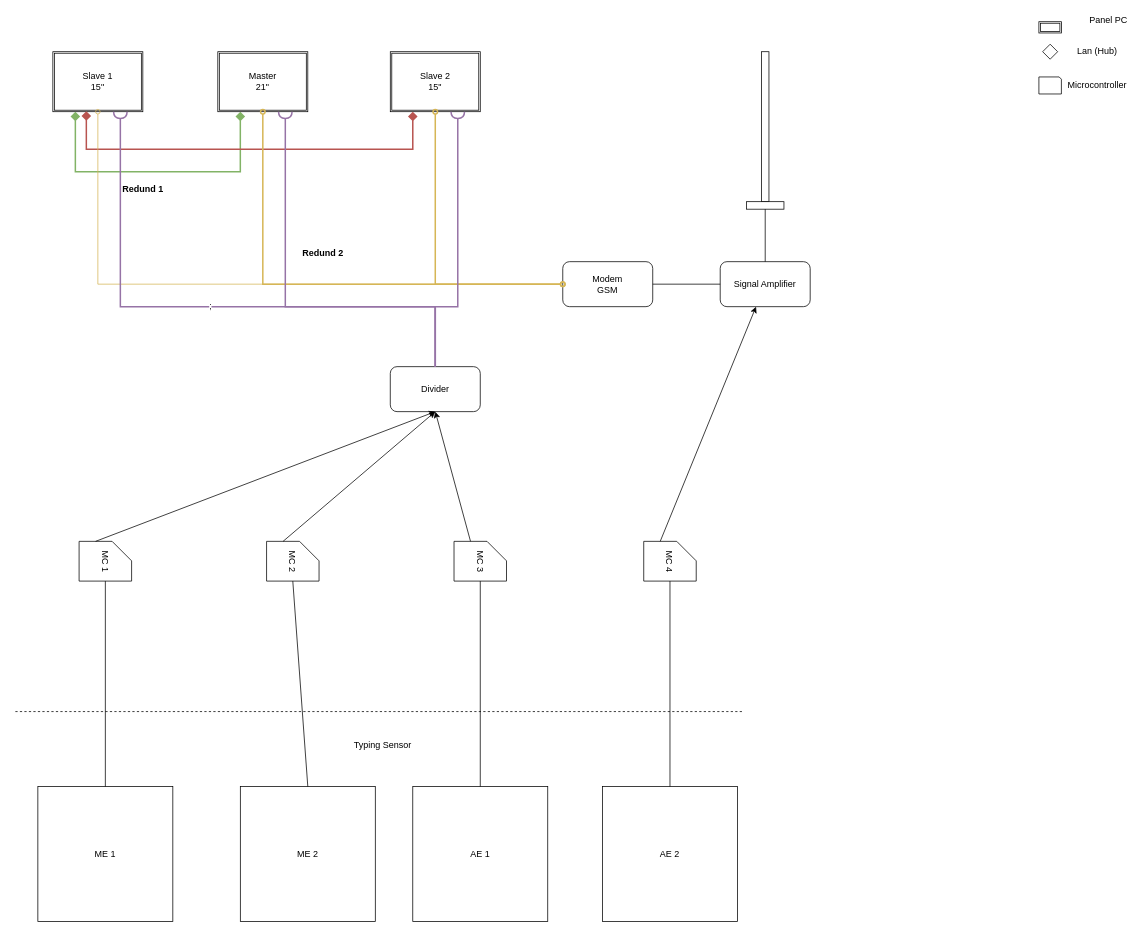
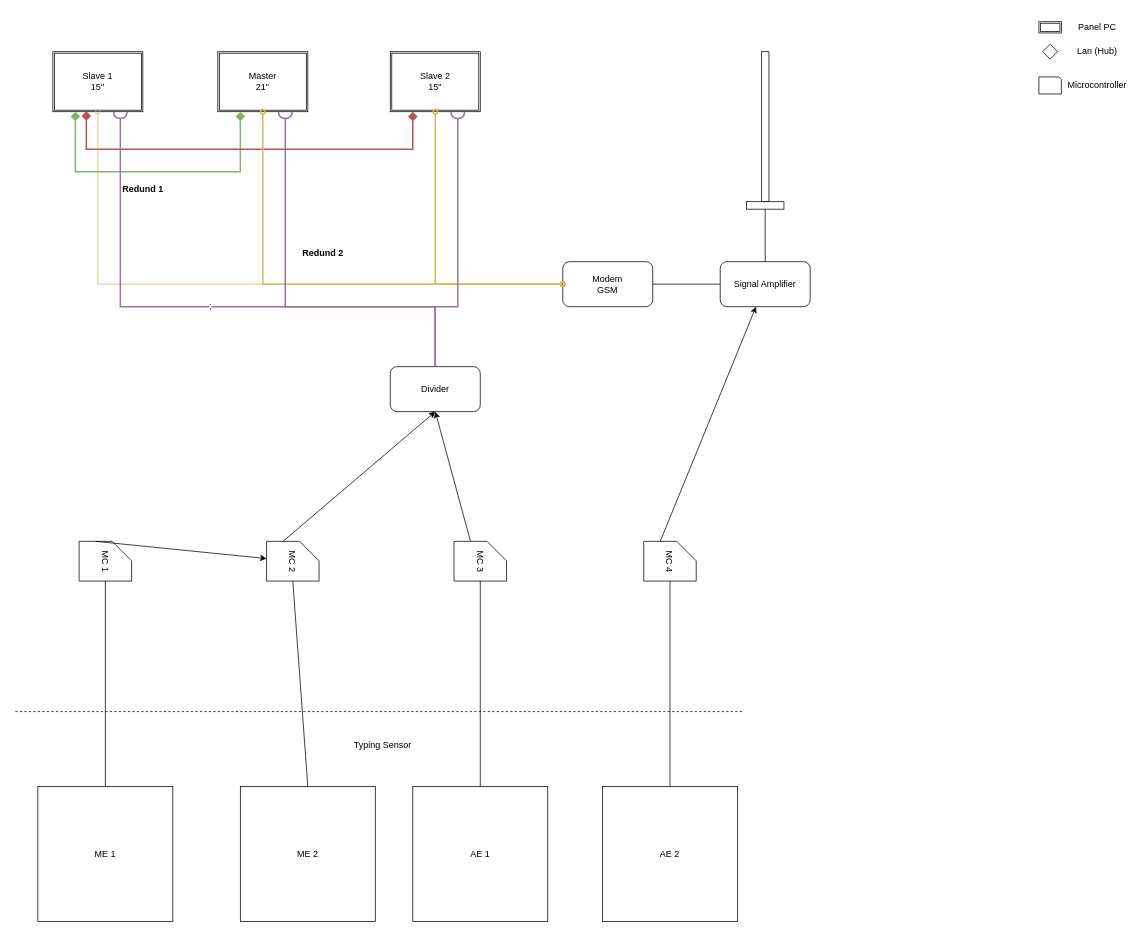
(1109, 20) -> (1098, 27)
(263, 477) -> (178, 549)
